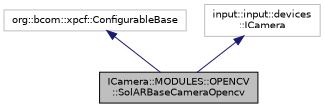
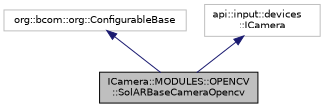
(95, 20) -> (95, 20)
(262, 20) -> (262, 20)
